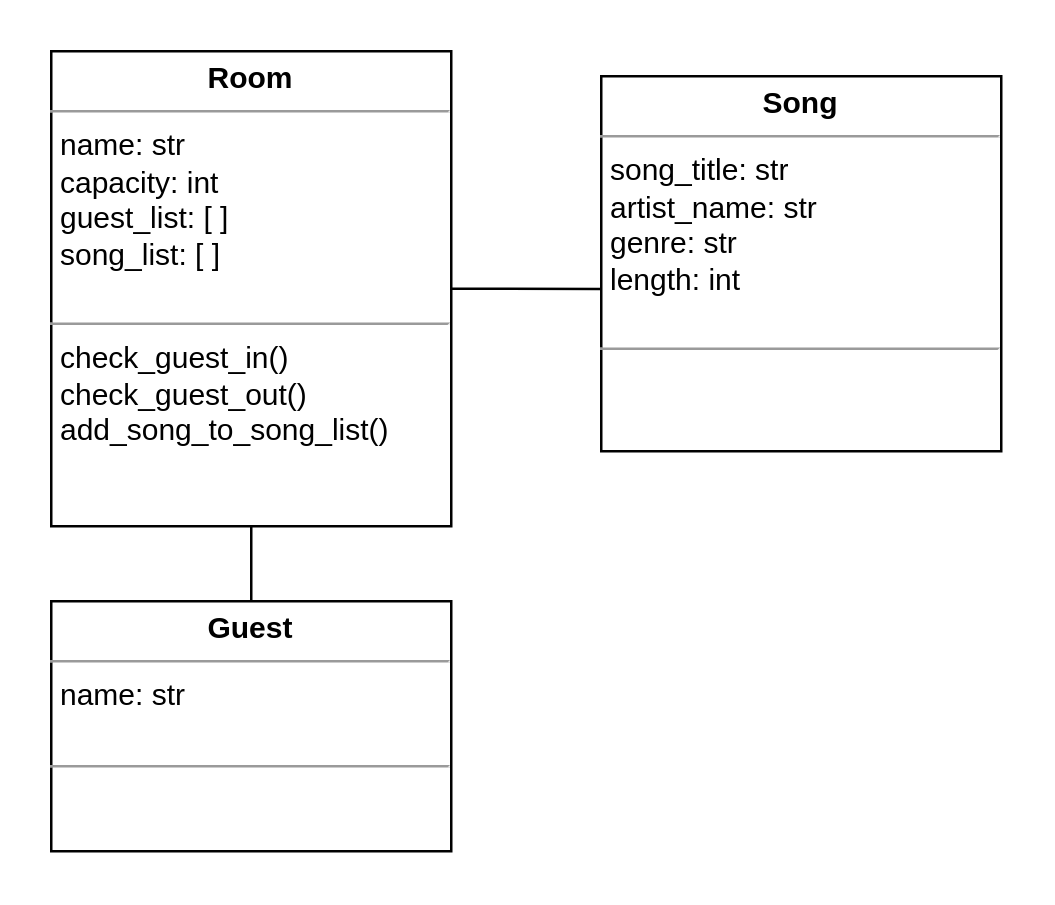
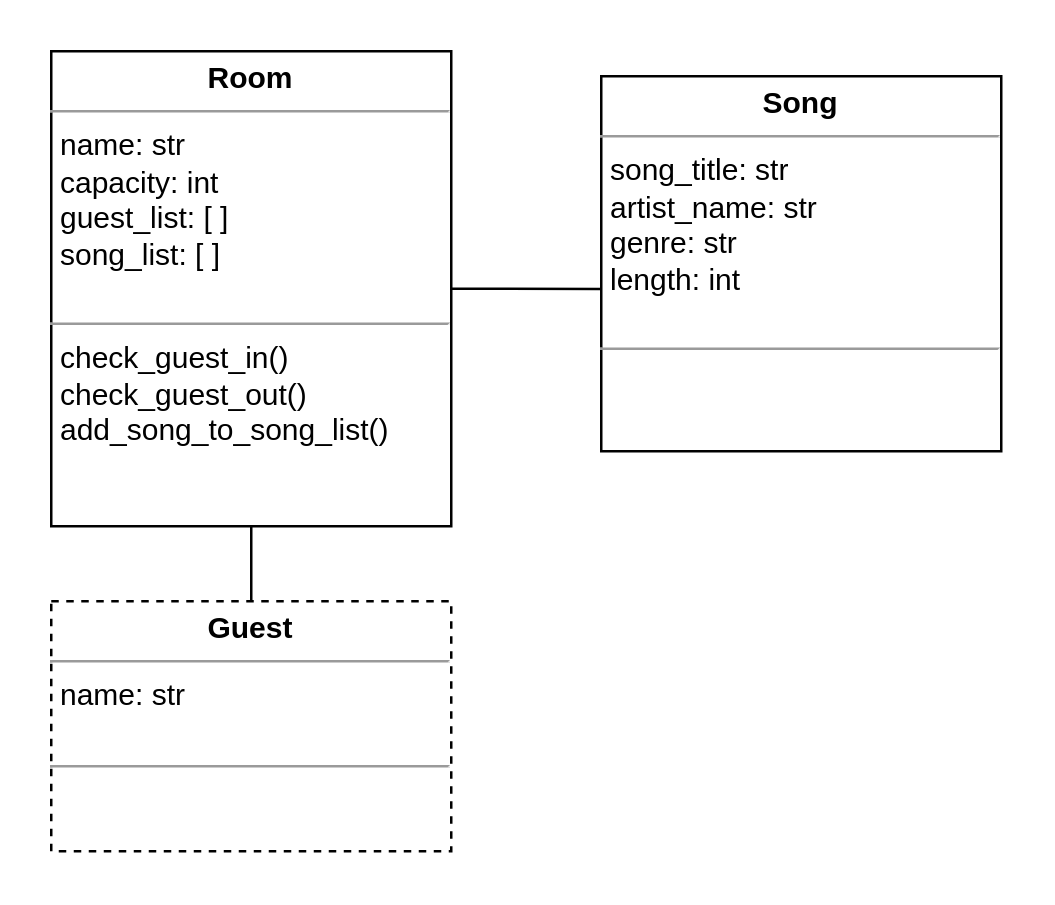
(251, 726) -> (251, 726)
